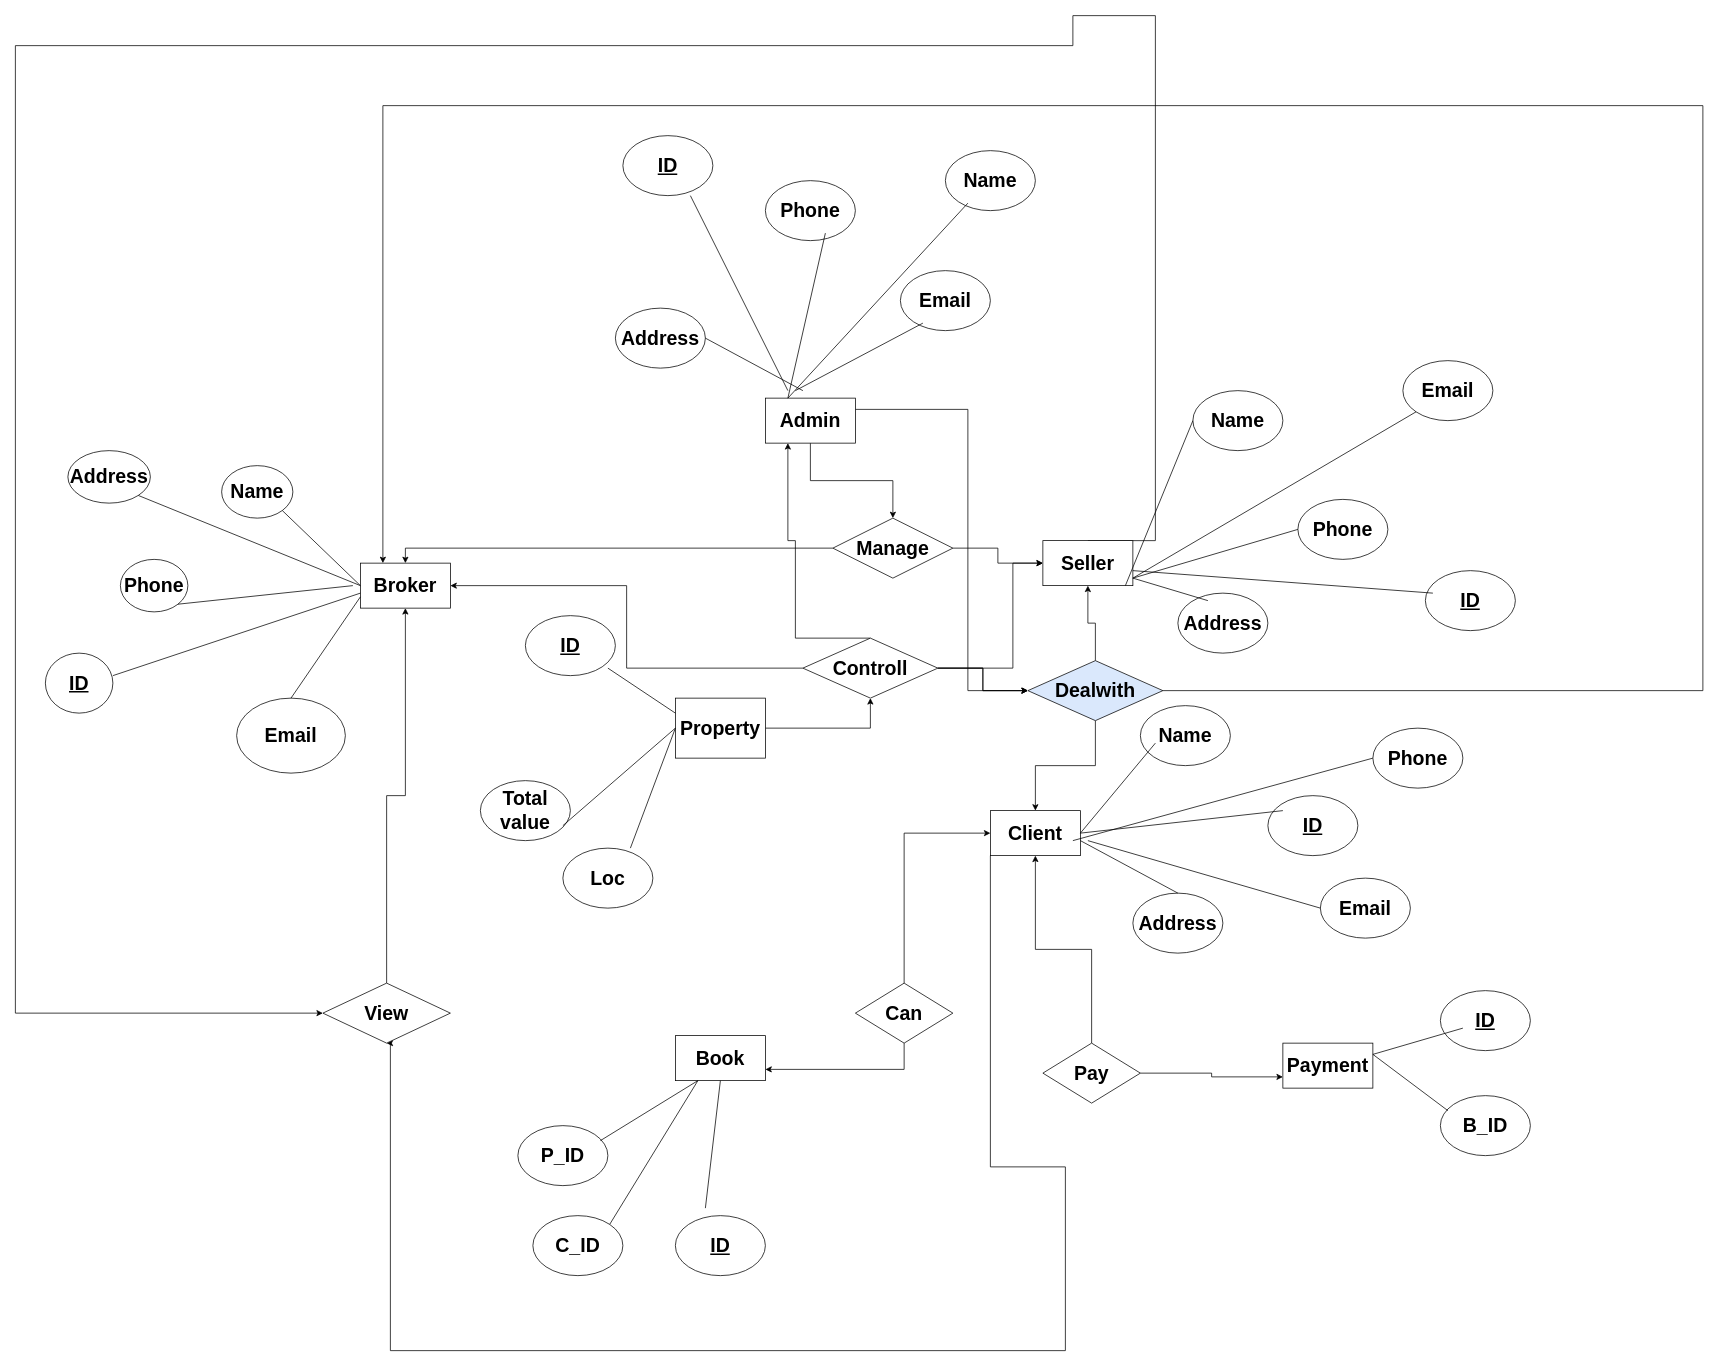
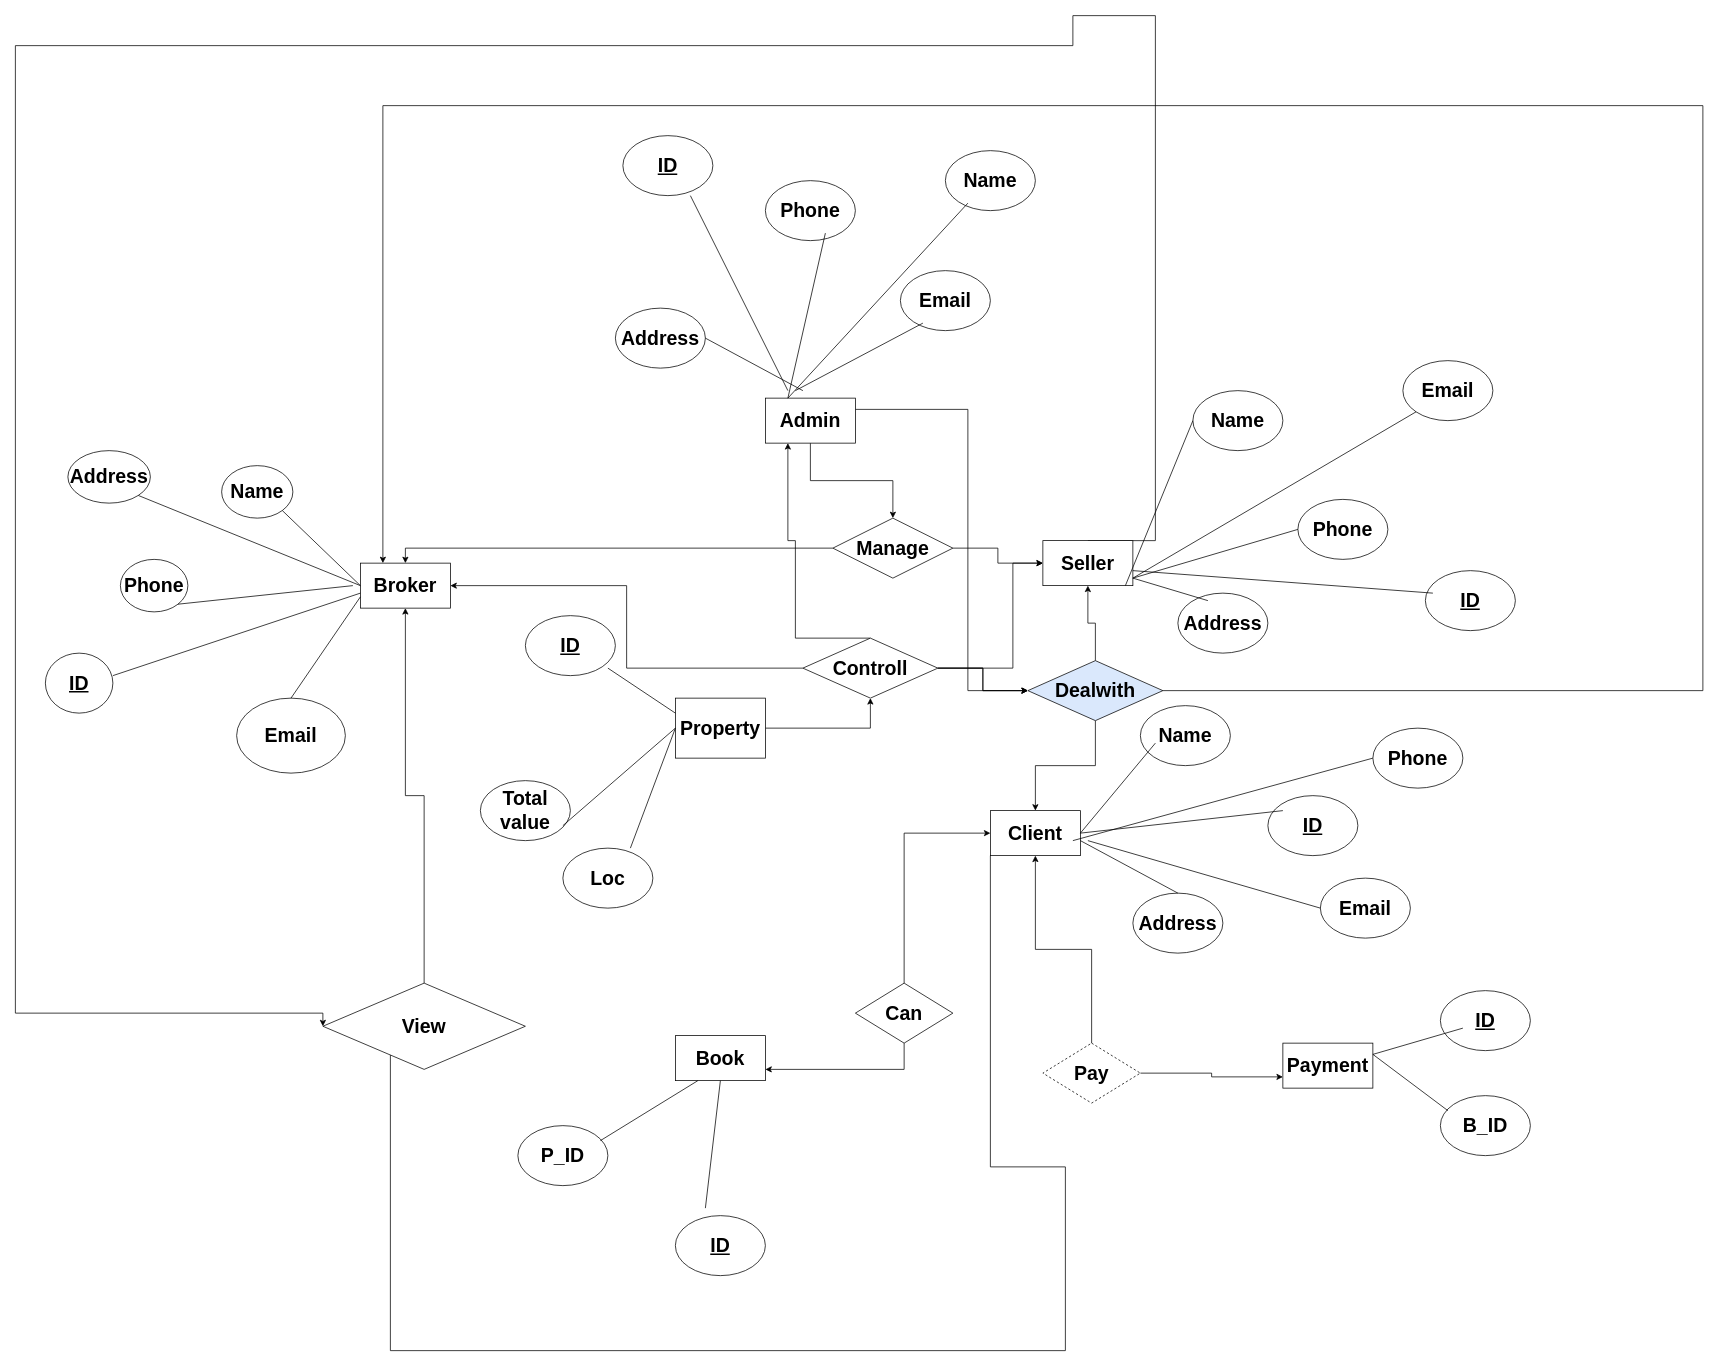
(387, 1013) -> (424, 1026)
(1092, 1073) -> (1092, 1073)
(654, 1152) -> none
(578, 1245) -> none
